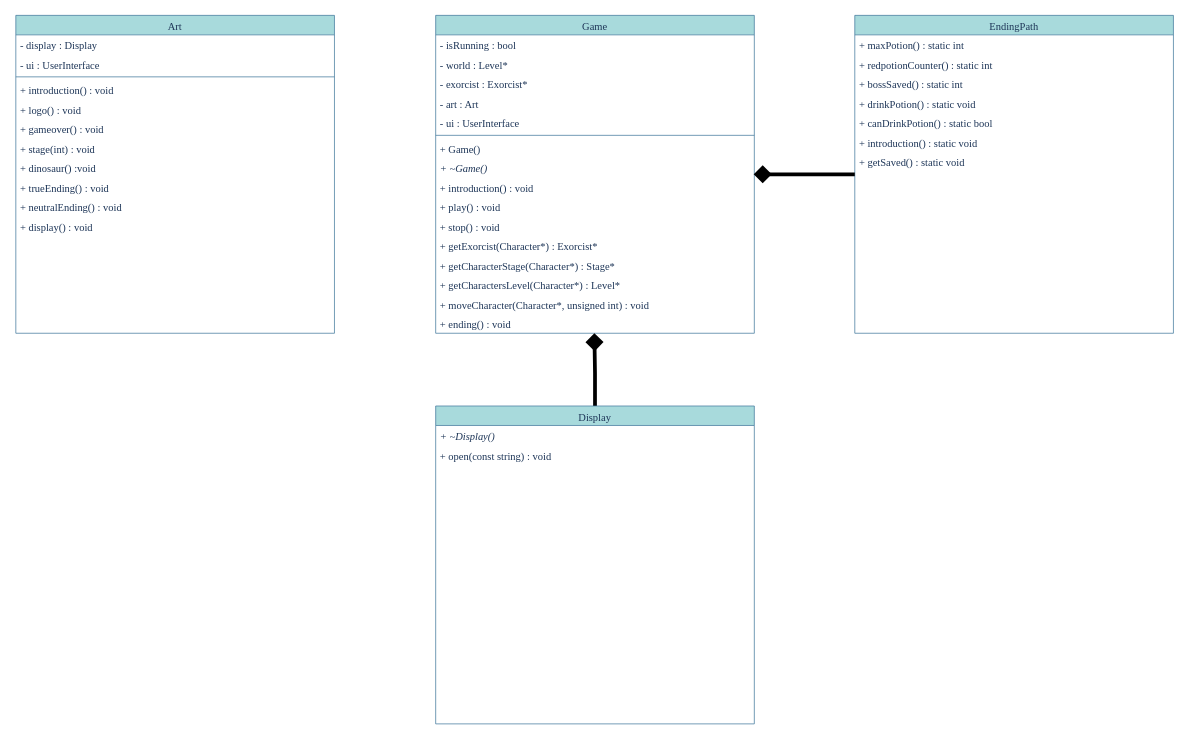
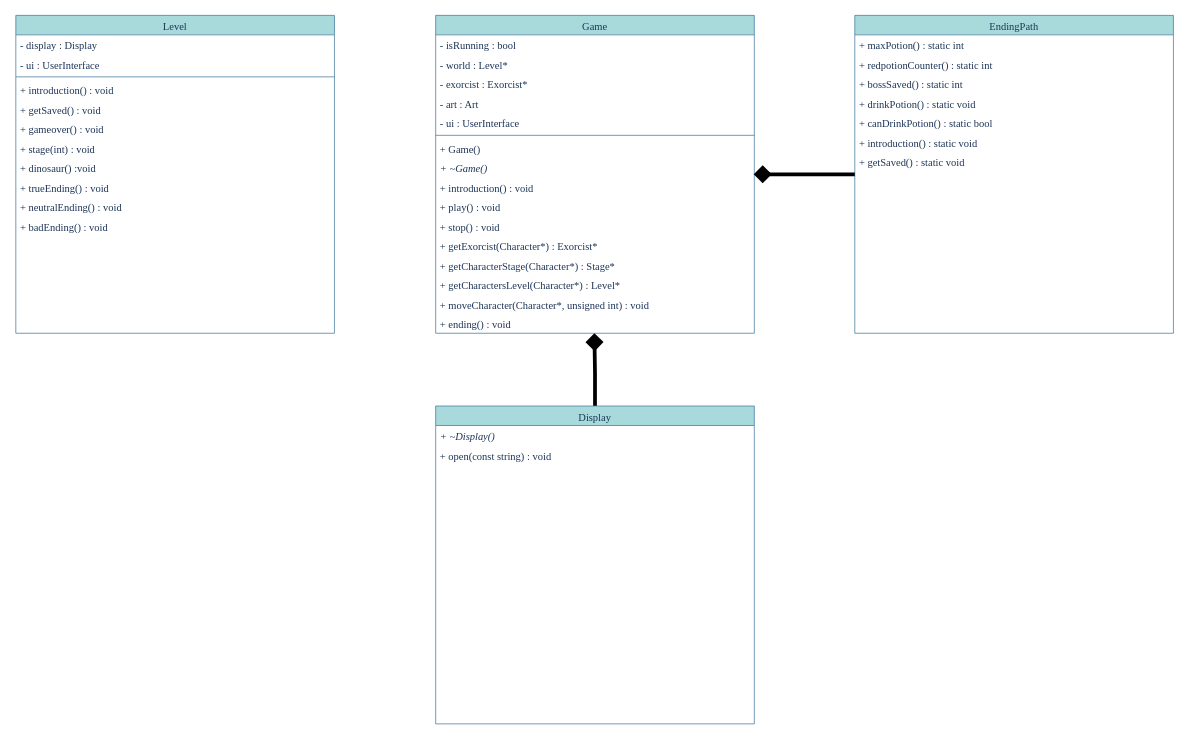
(174, 27) -> (174, 27)
(55, 111) -> (69, 111)
(63, 228) -> (70, 228)
